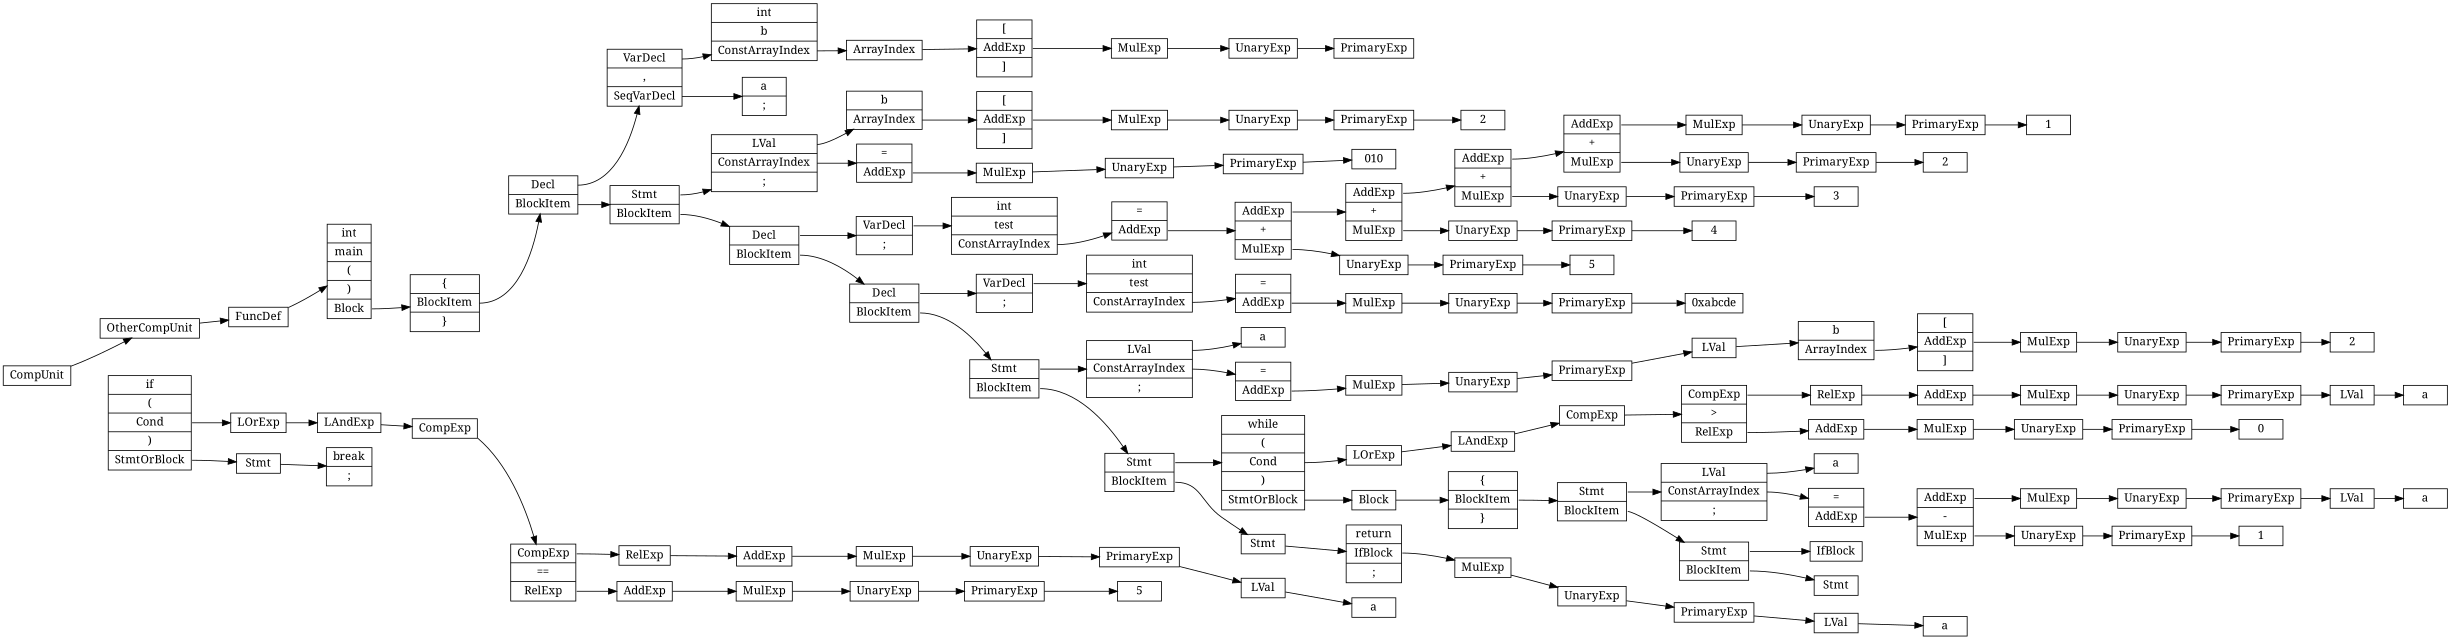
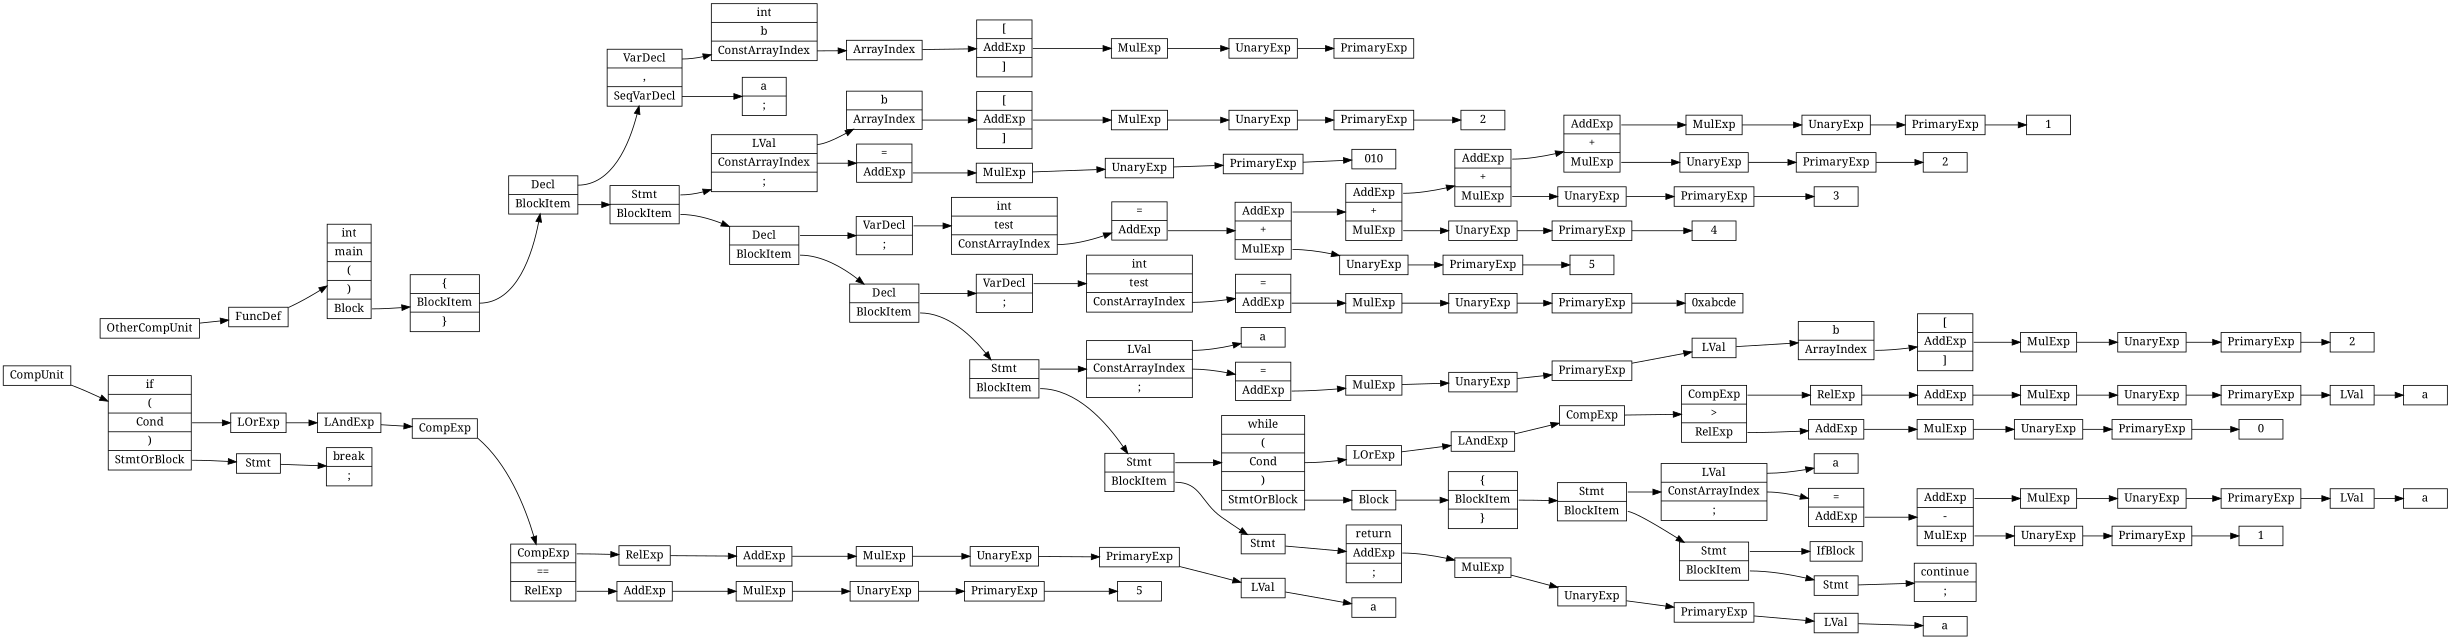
(98, 355) -> (86, 391)
(1374, 553) -> (1374, 553)
none -> (1945, 582)
